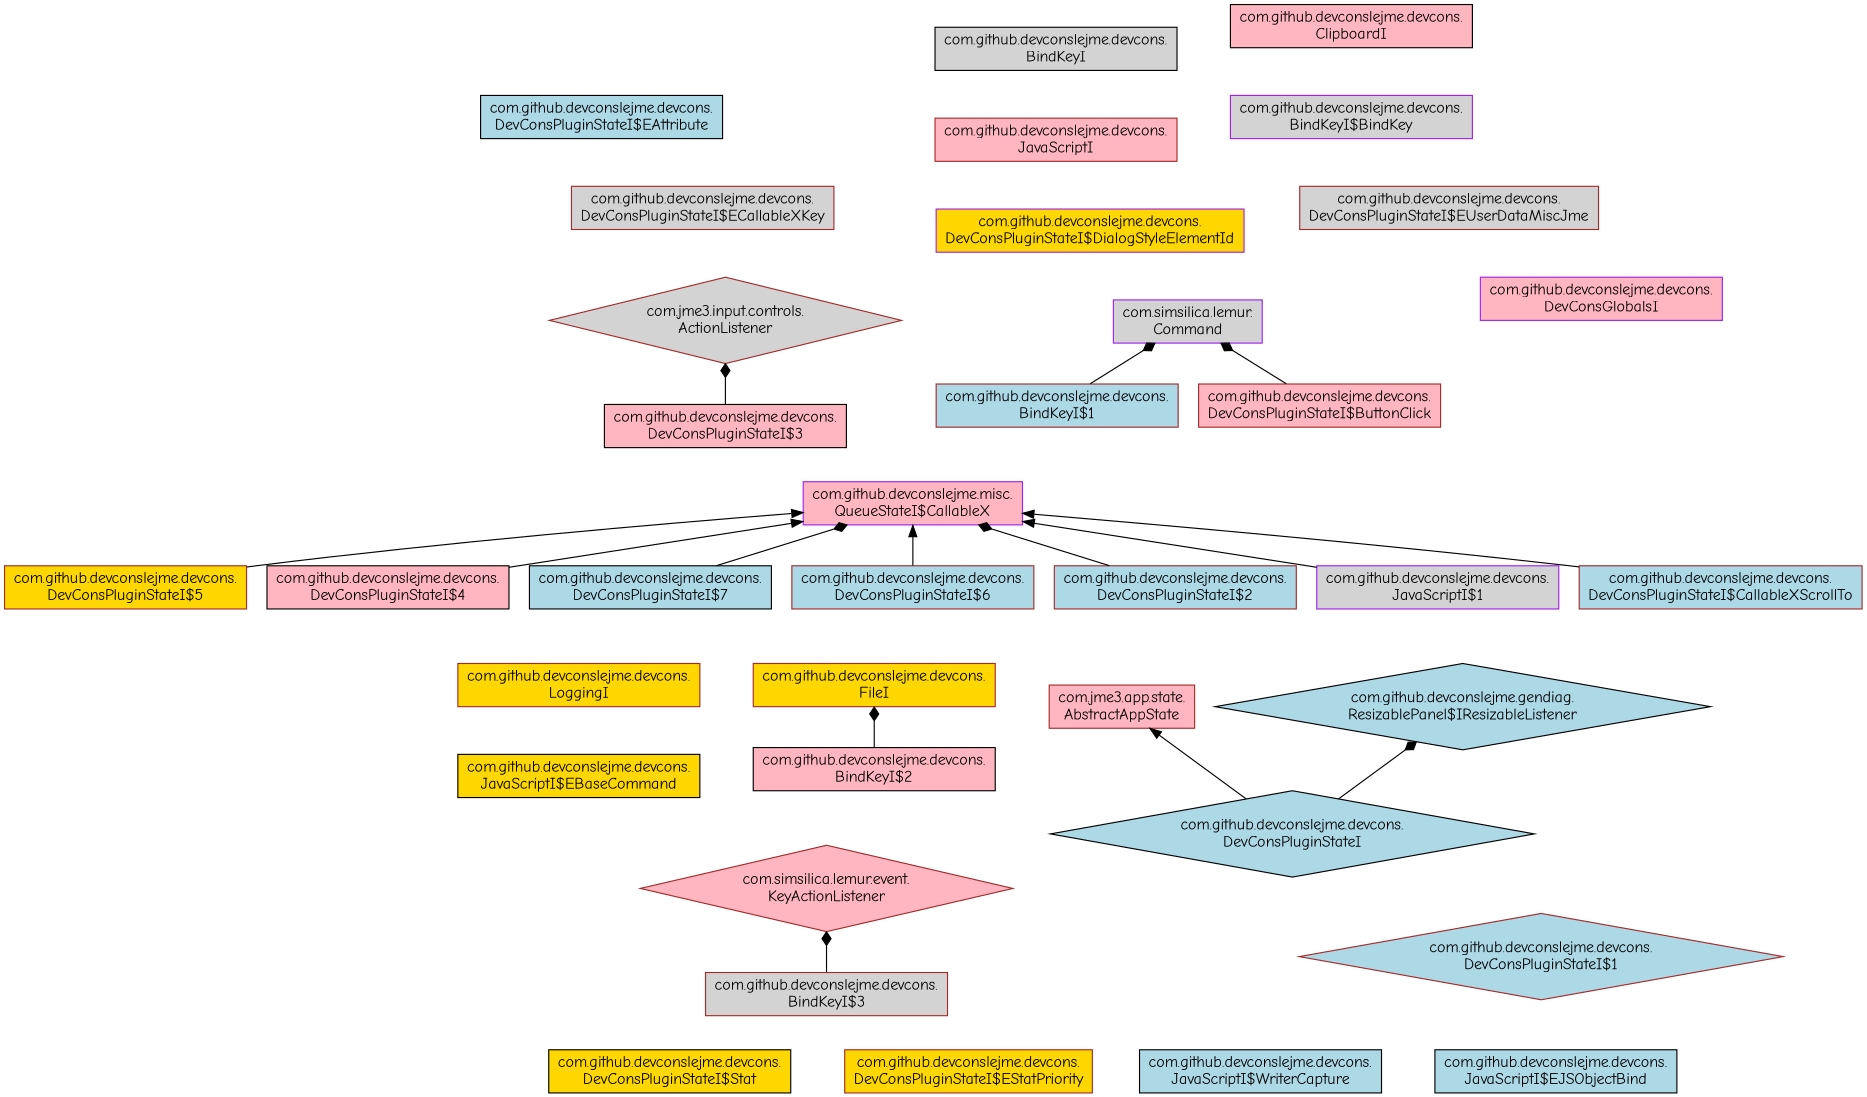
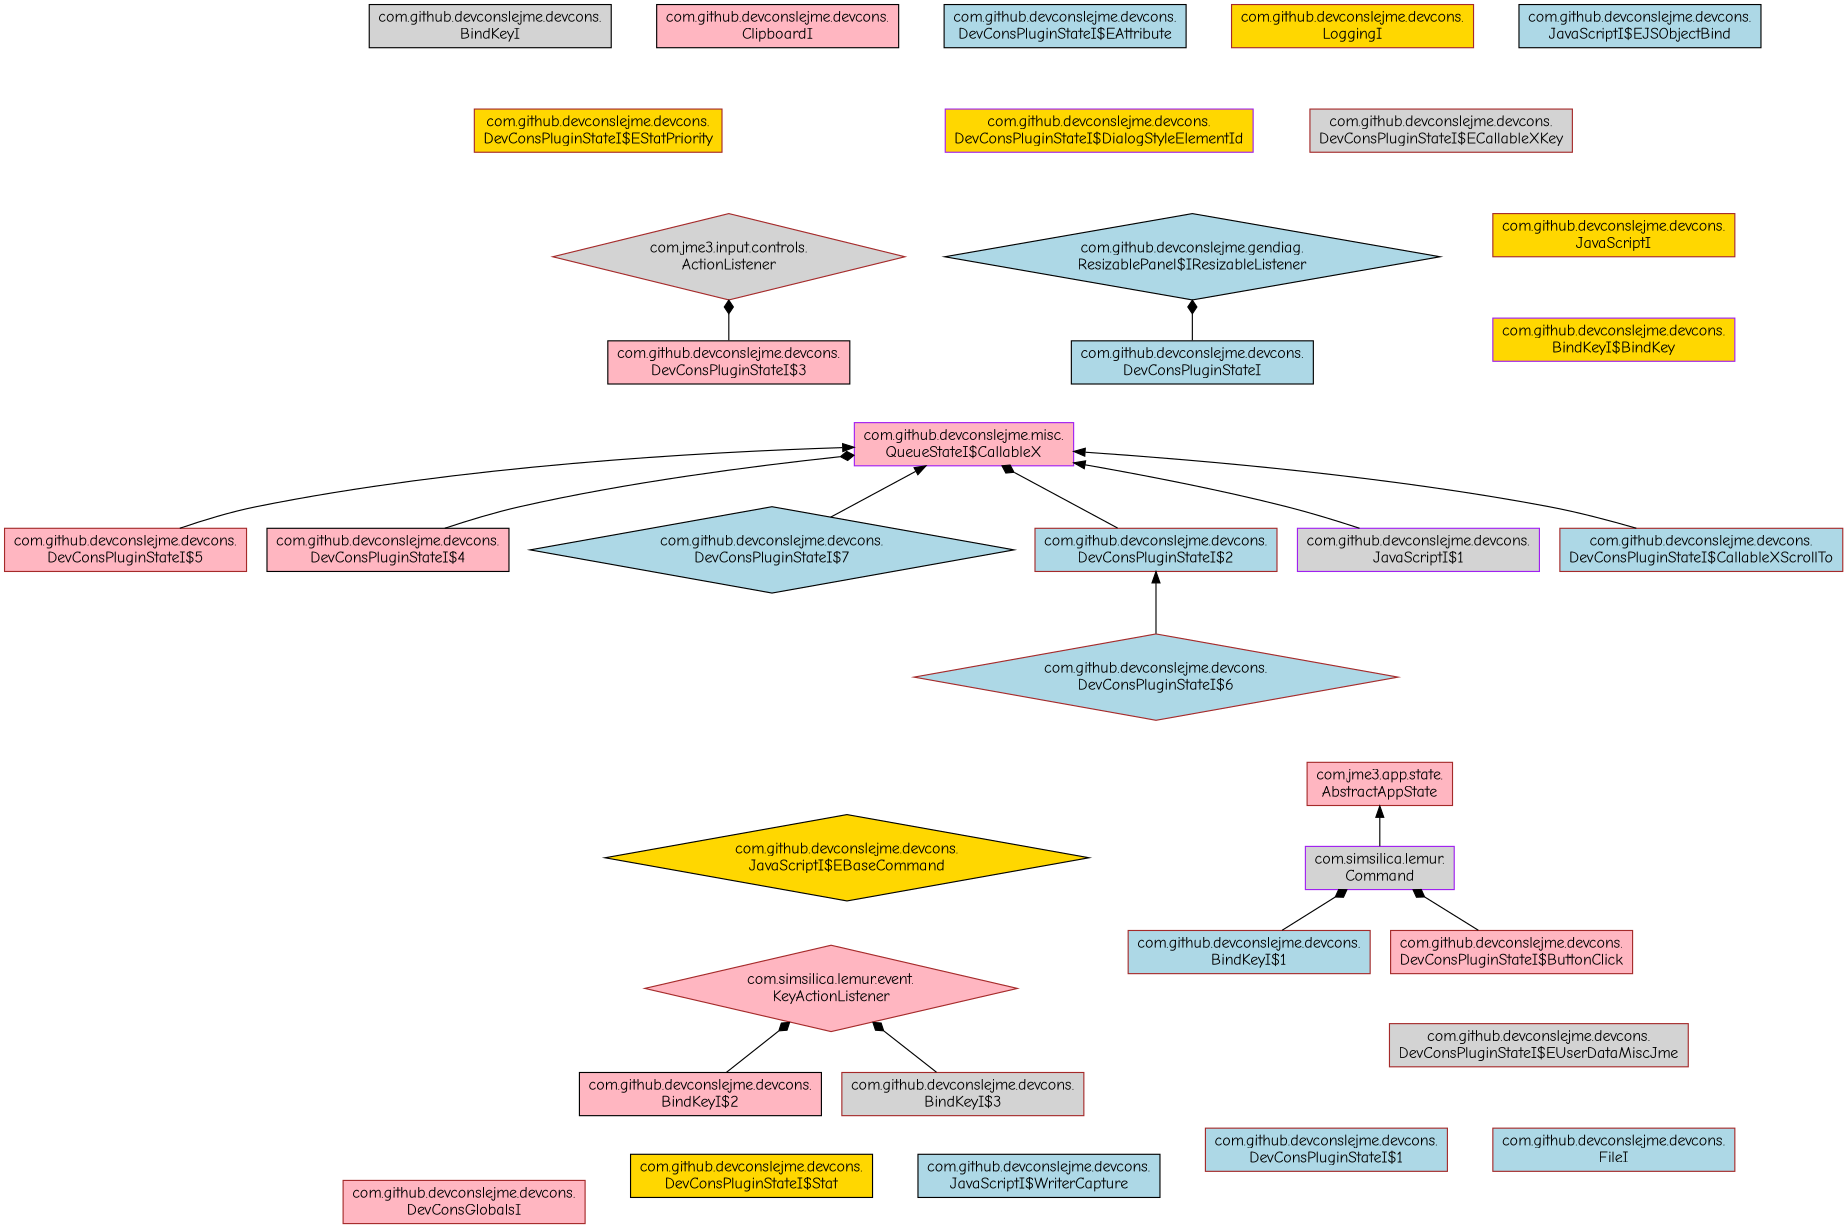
(1351, 117) -> (1614, 340)
(1056, 140) -> (1614, 235)
(1601, 299) -> (464, 1202)
(650, 545) -> (641, 483)
(775, 547) -> (873, 494)
(913, 551) -> (1156, 608)
(126, 587) -> (126, 550)
(650, 587) -> (772, 550)
(913, 587) -> (1156, 677)
(874, 685) -> (1614, 1150)
(874, 734) -> (753, 1052)
(1203, 767) -> (1380, 832)
(579, 776) -> (847, 858)
(1292, 834) -> (1192, 362)
(1541, 957) -> (1326, 1150)
